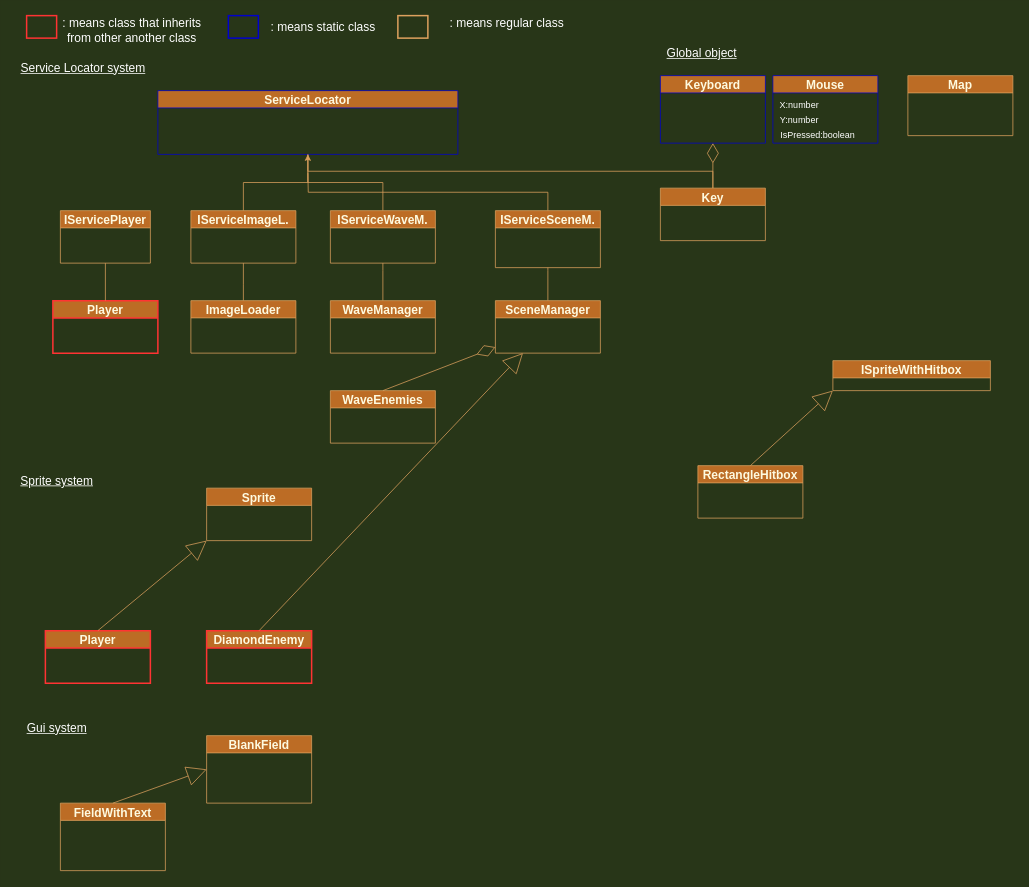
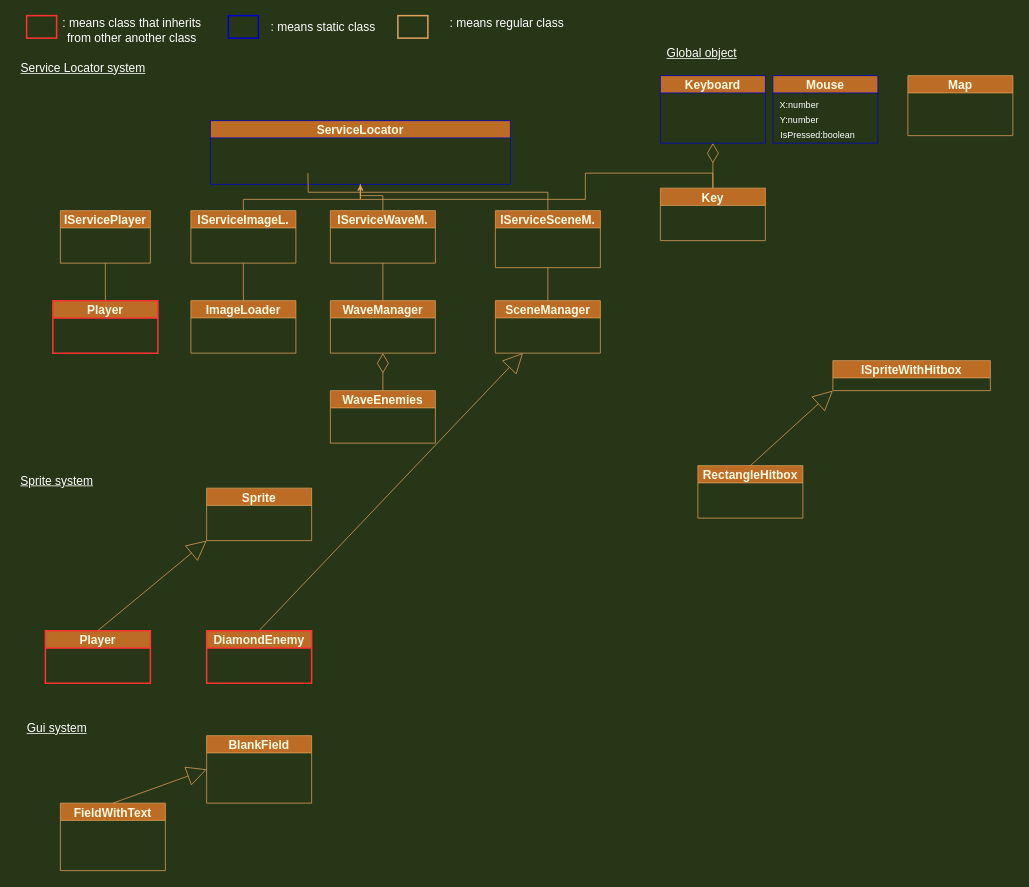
(308, 122) -> (360, 152)
(430, 372) -> (383, 381)
